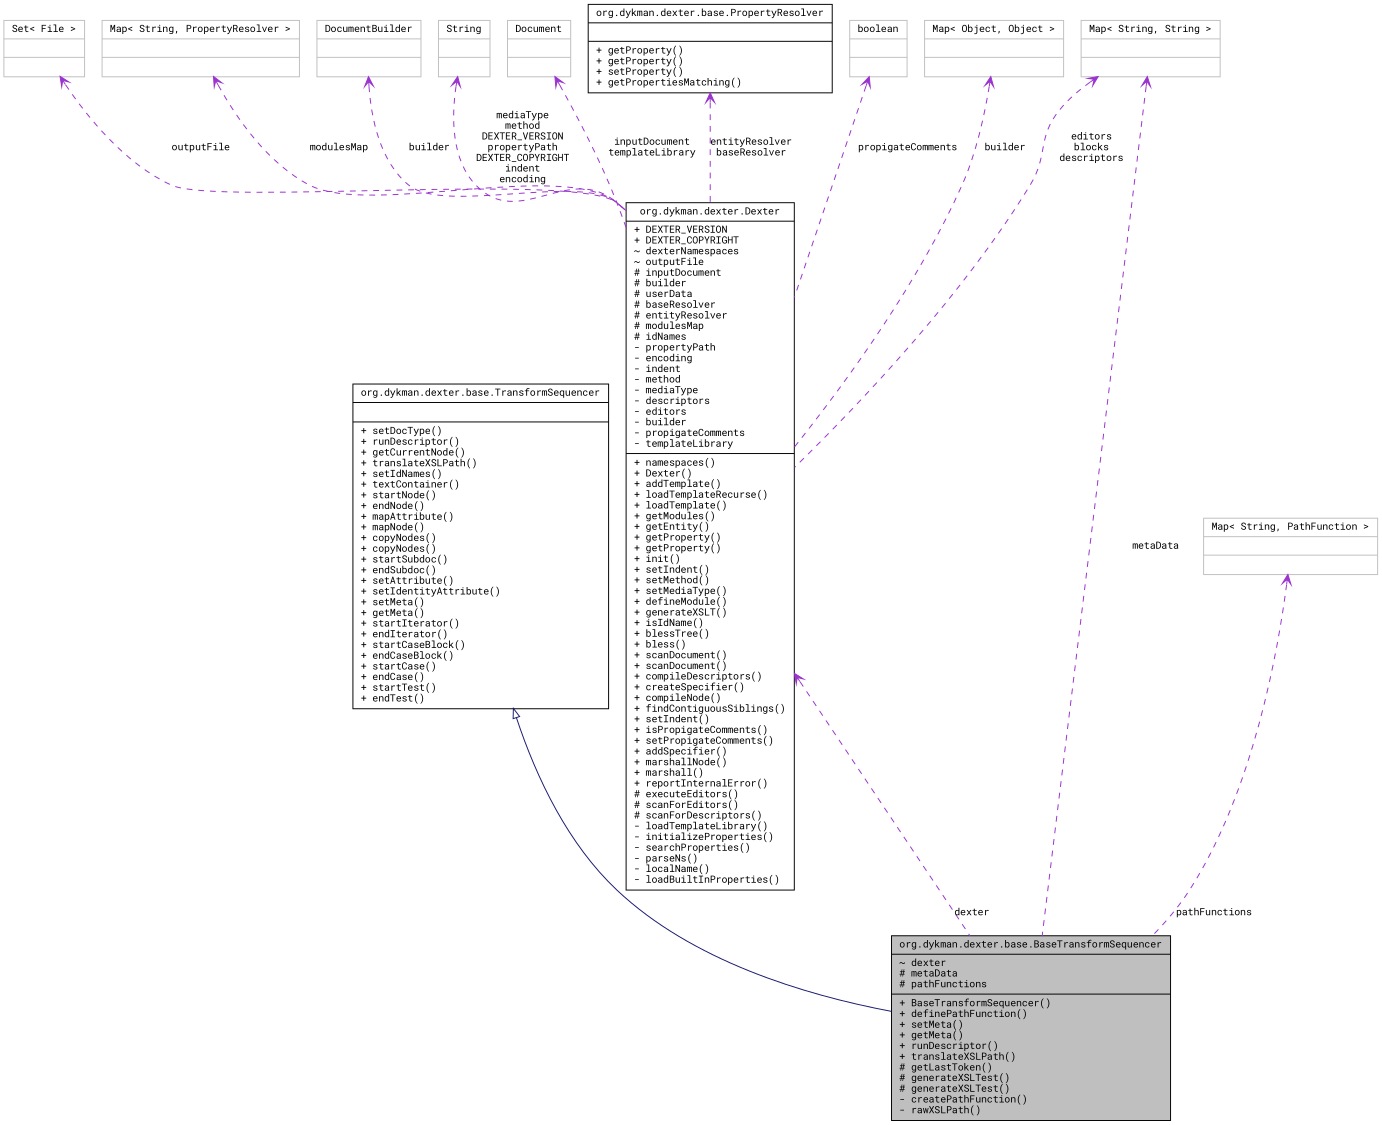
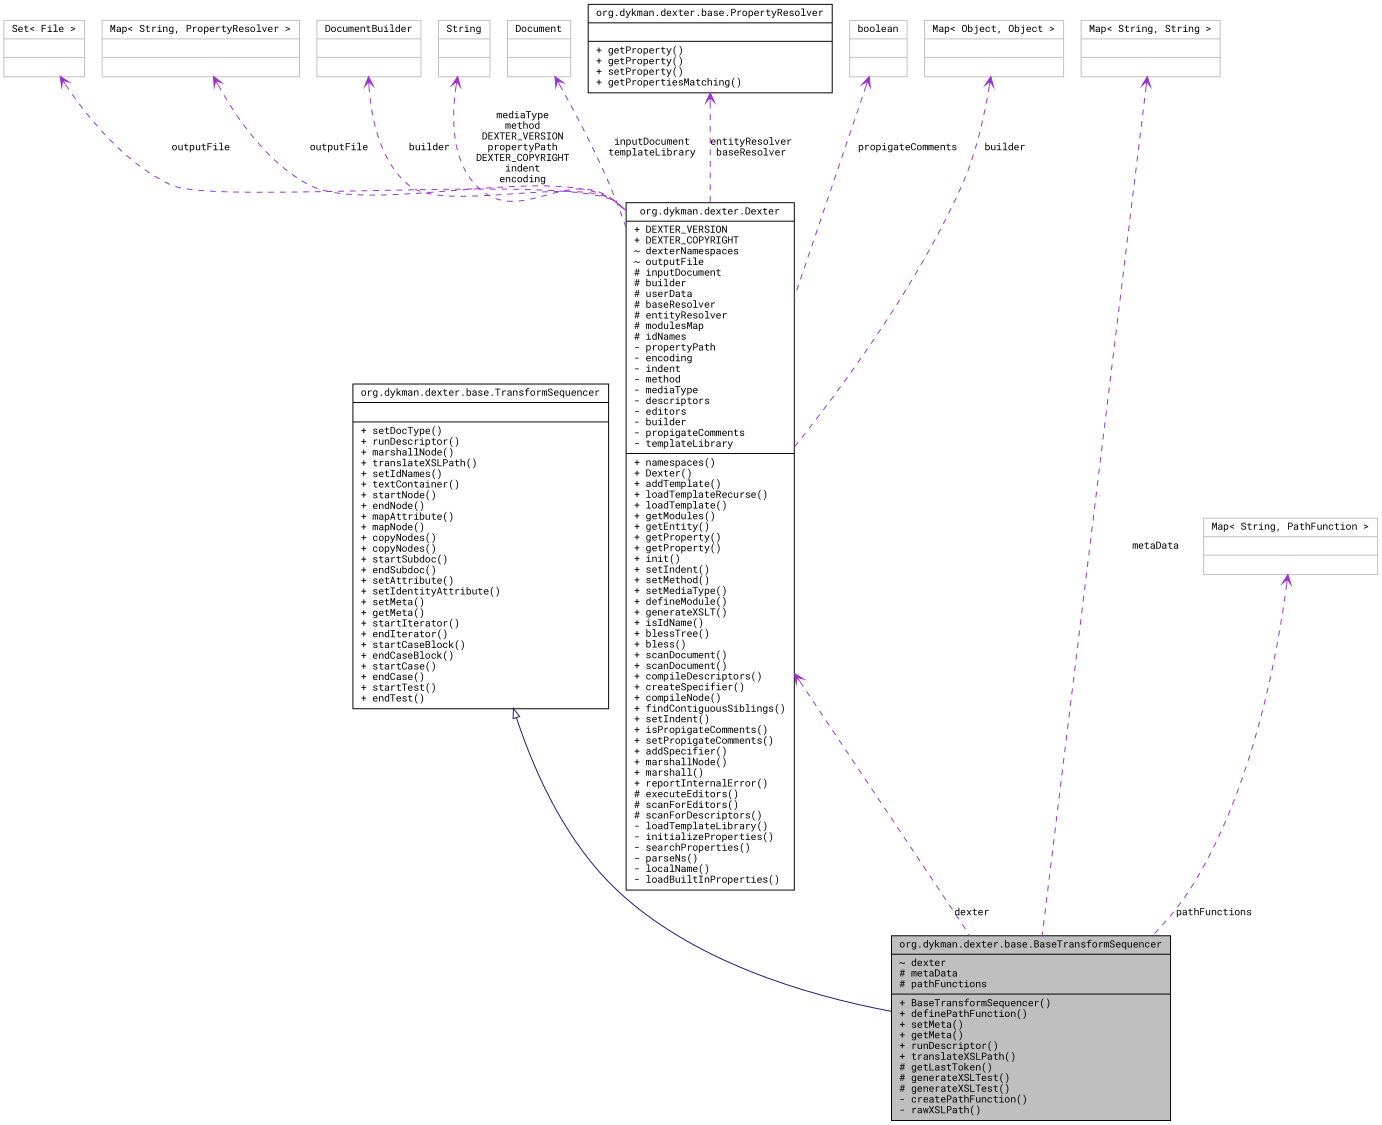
(339, 148) -> (339, 148)
(959, 285) -> none
(414, 453) -> (408, 453)
